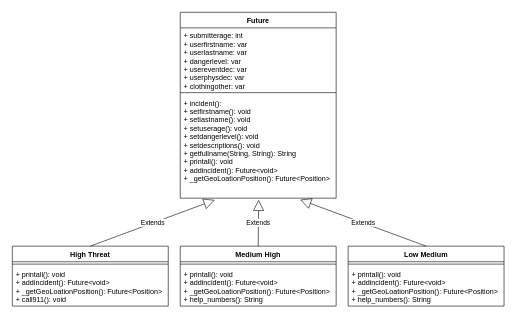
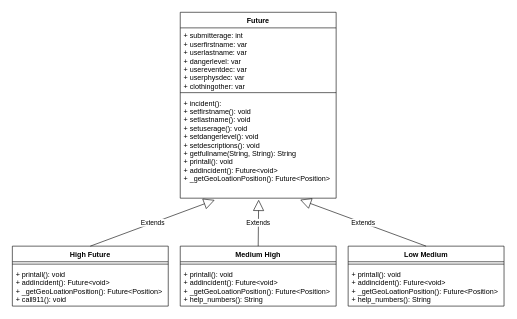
(90, 254) -> (90, 254)
